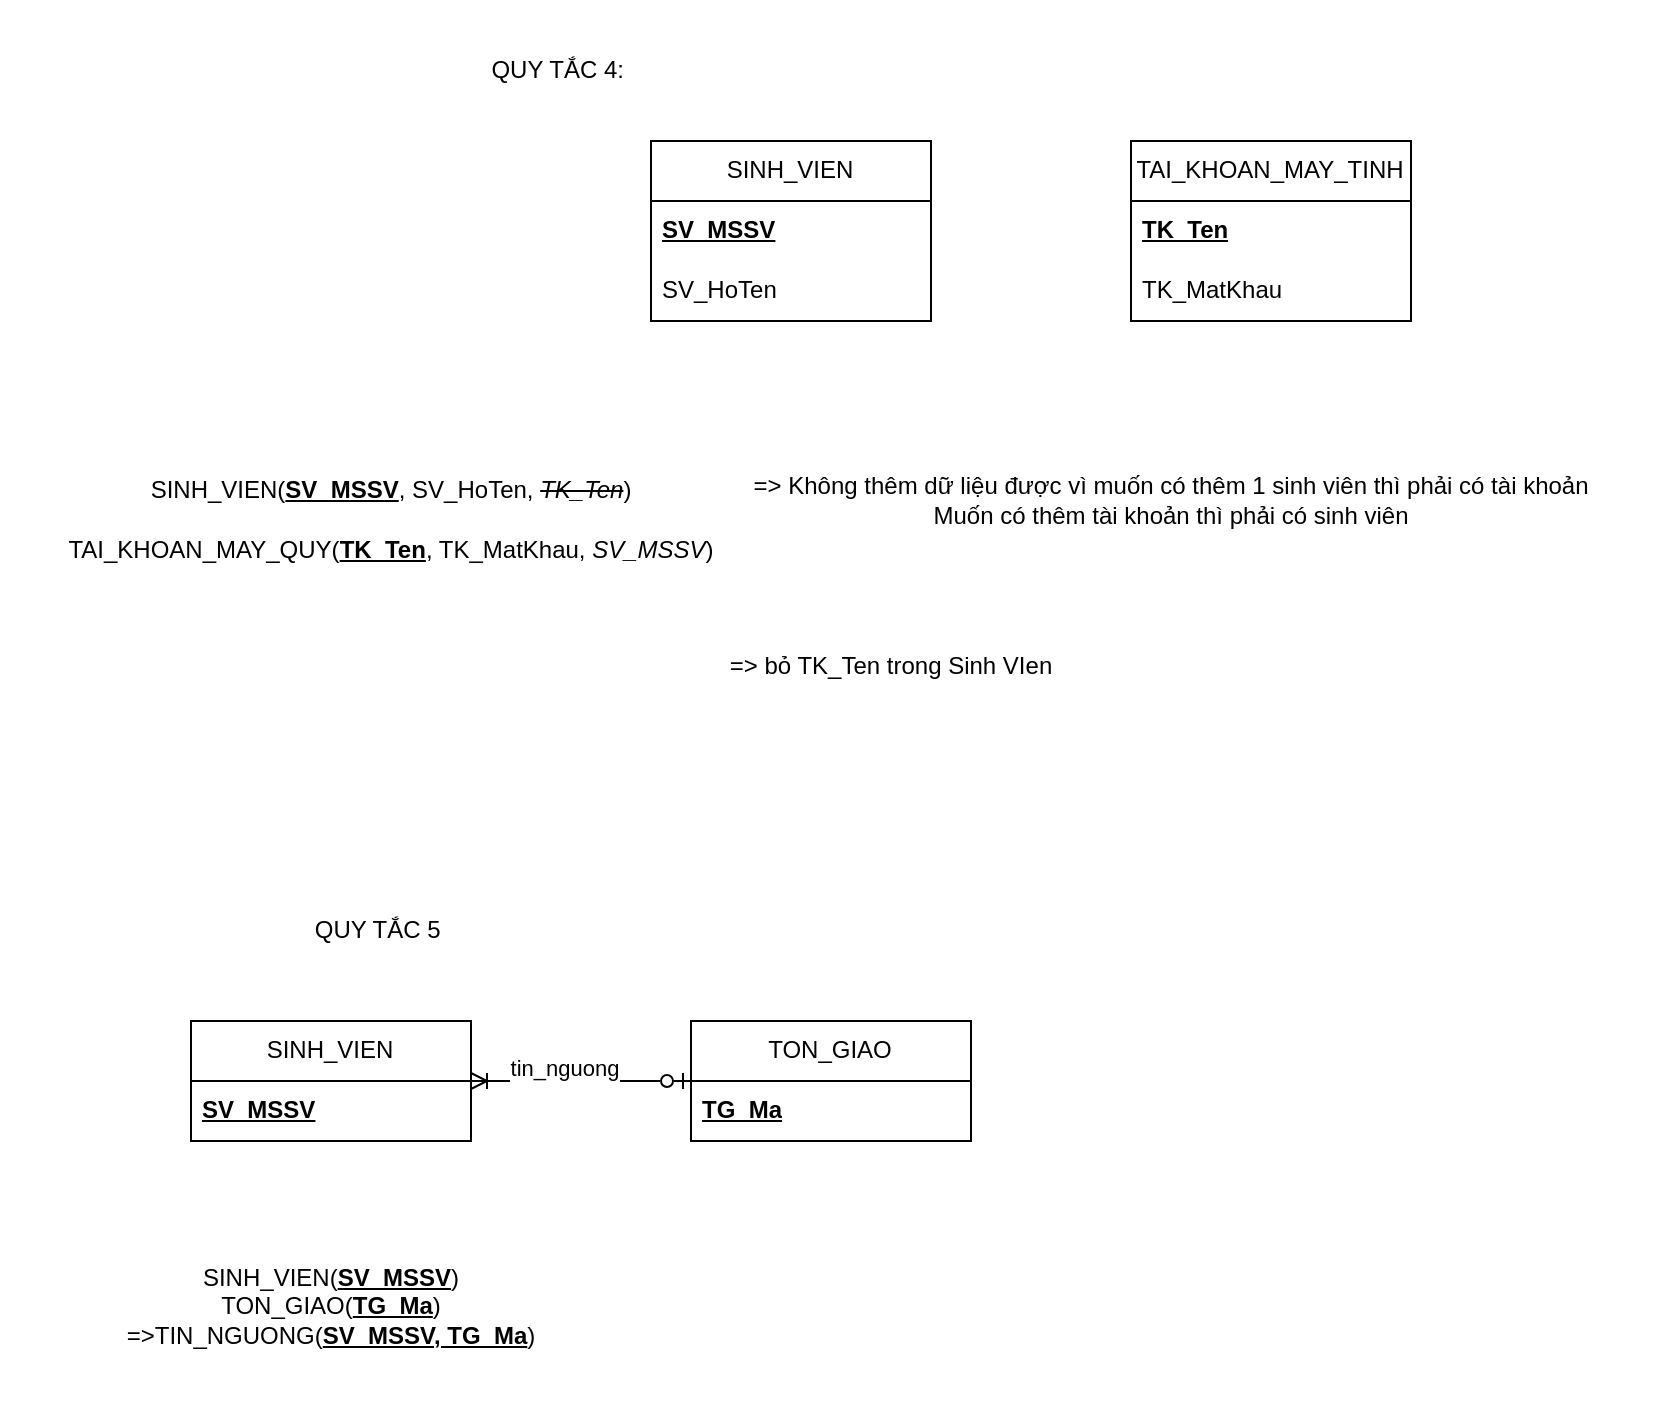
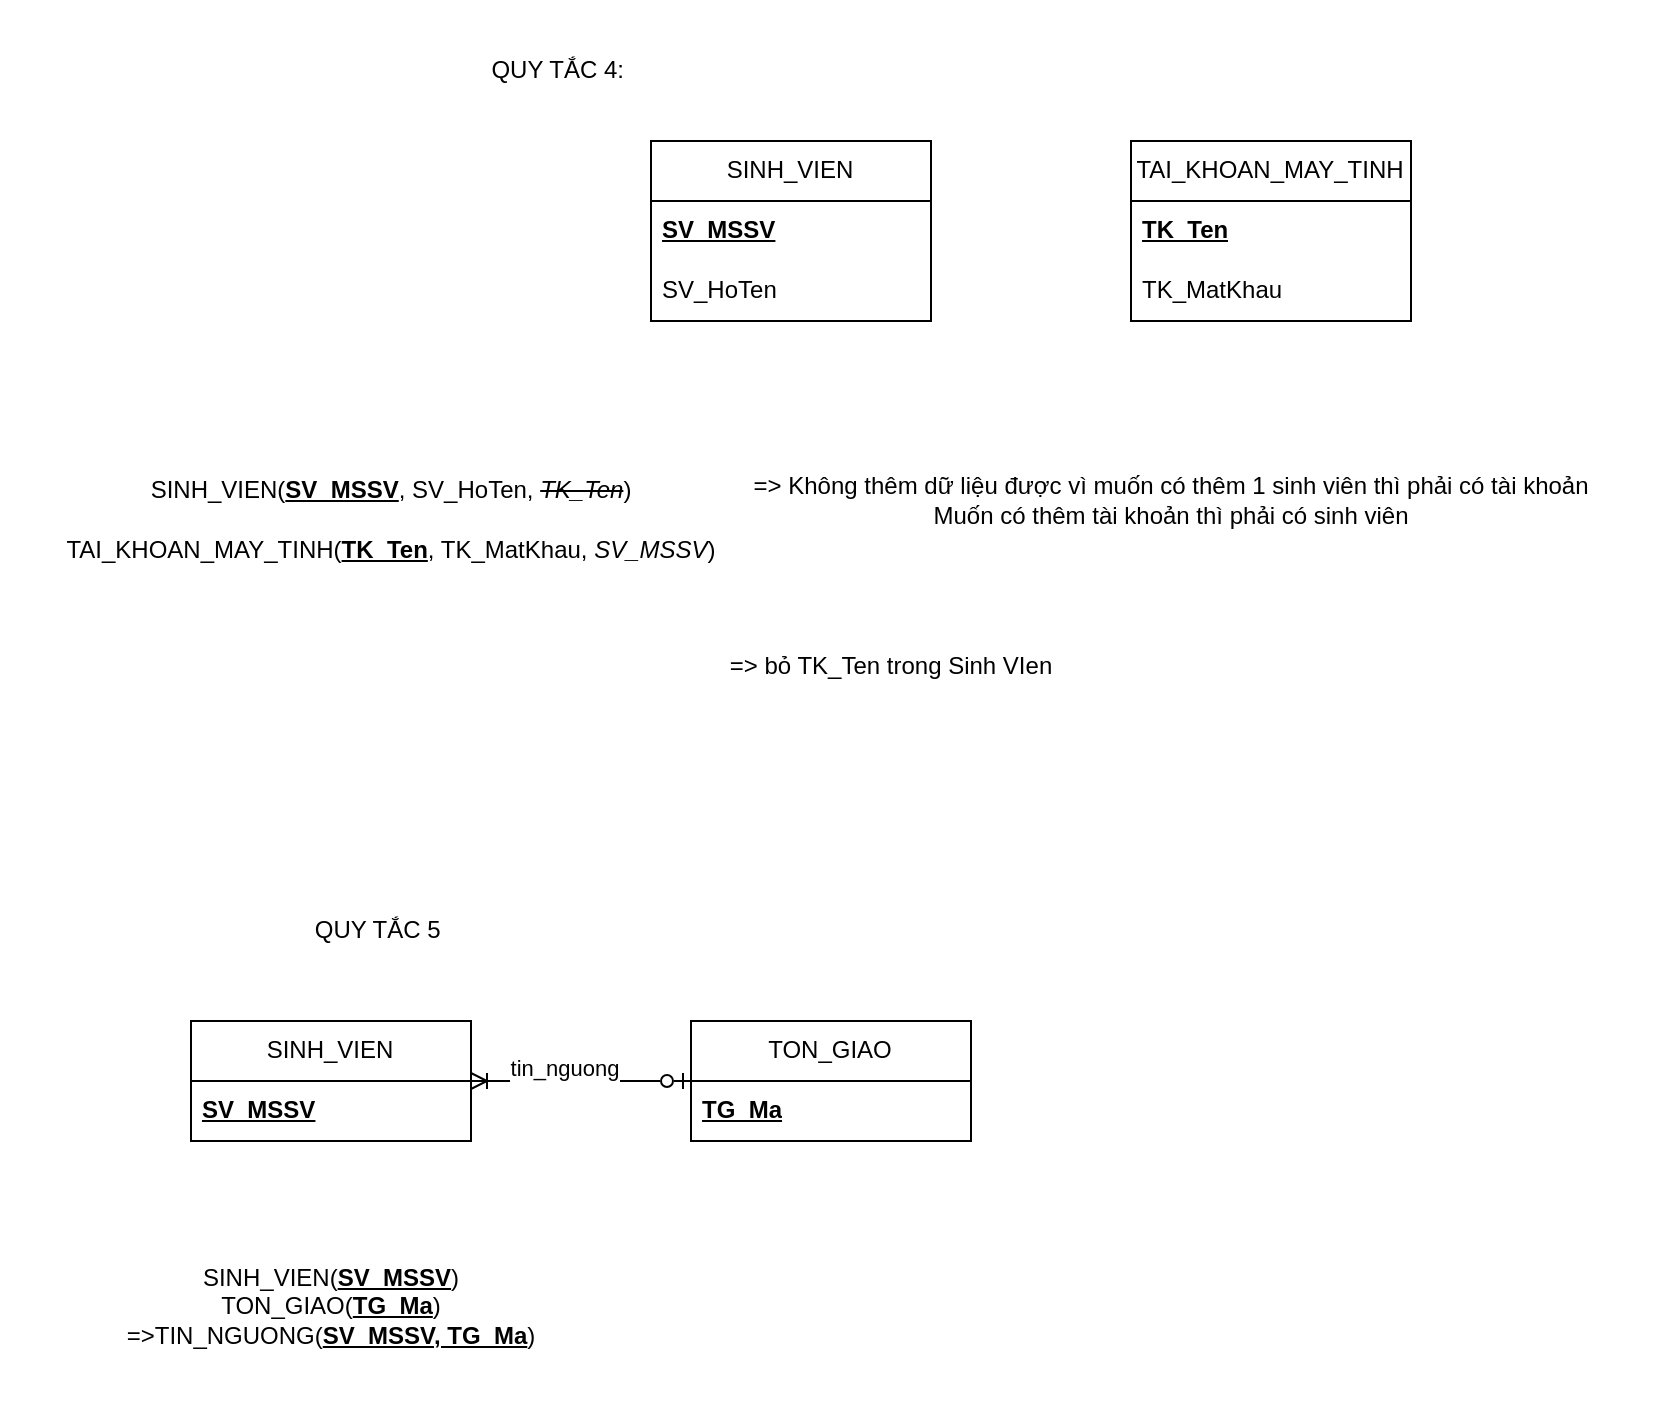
(392, 551) -> (392, 551)
